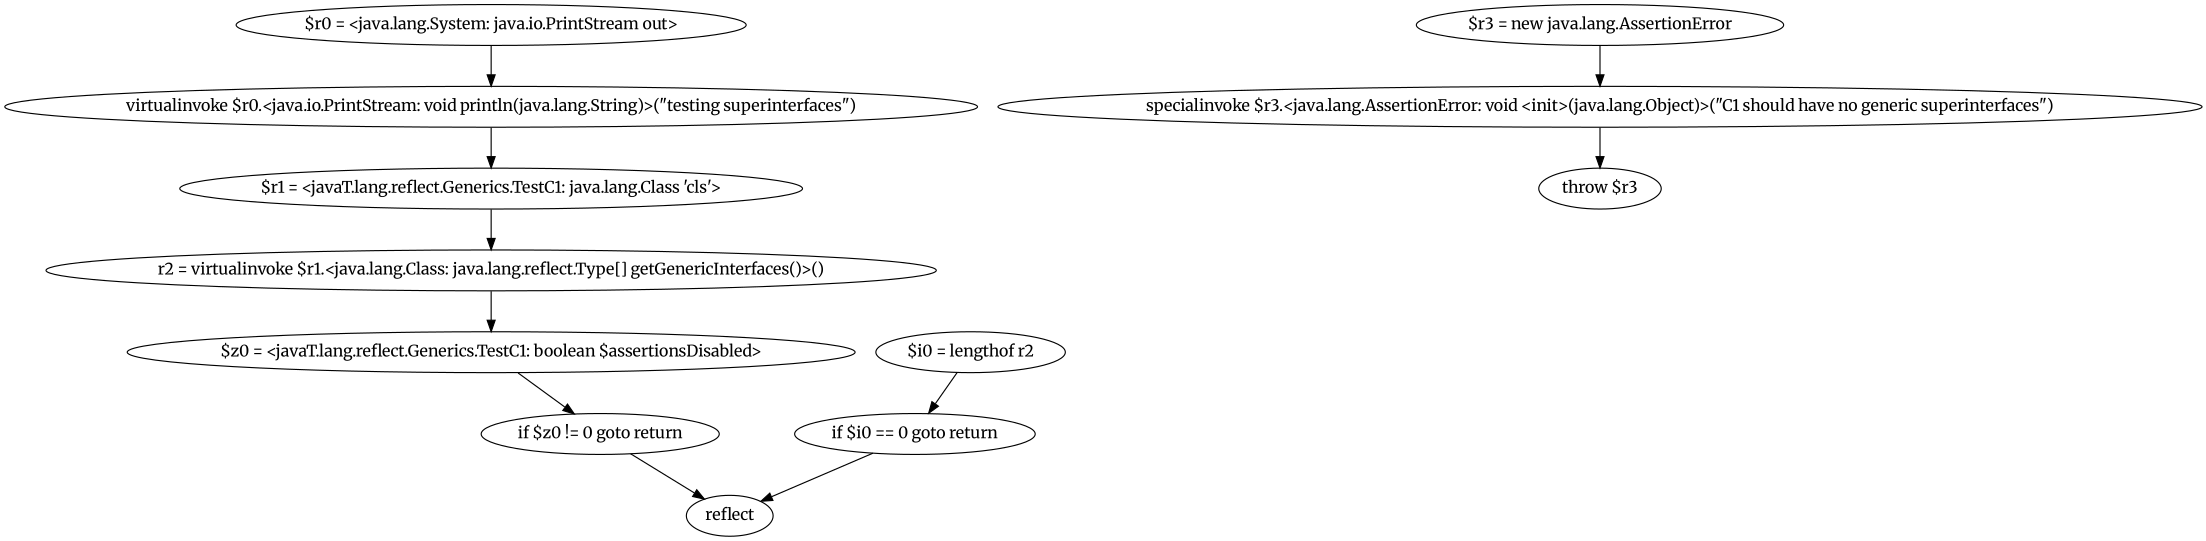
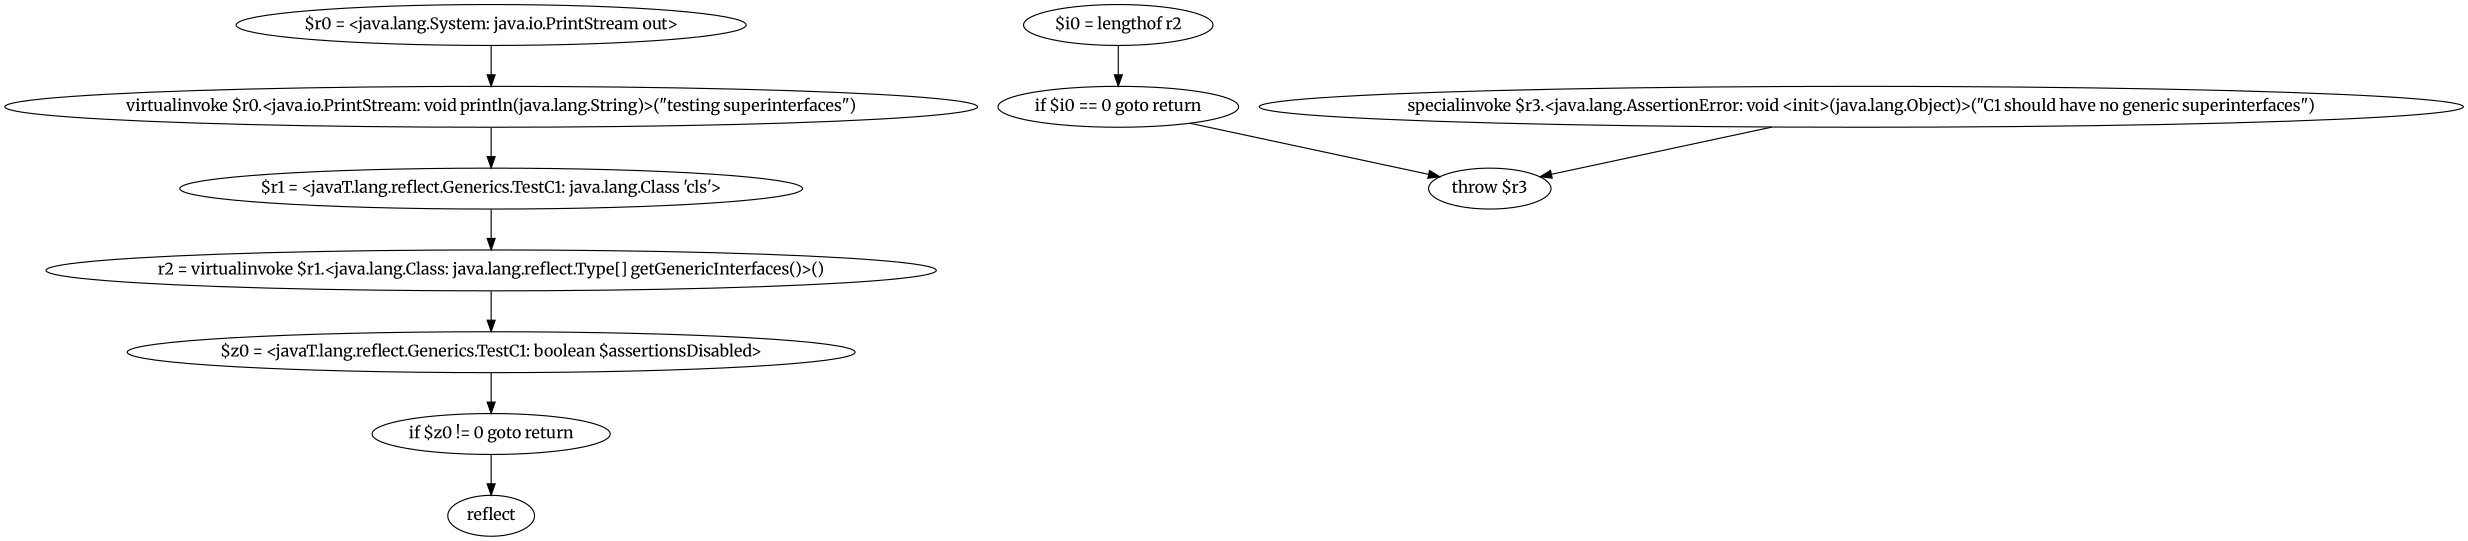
(1600, 25) -> none
(822, 475) -> (1309, 149)
